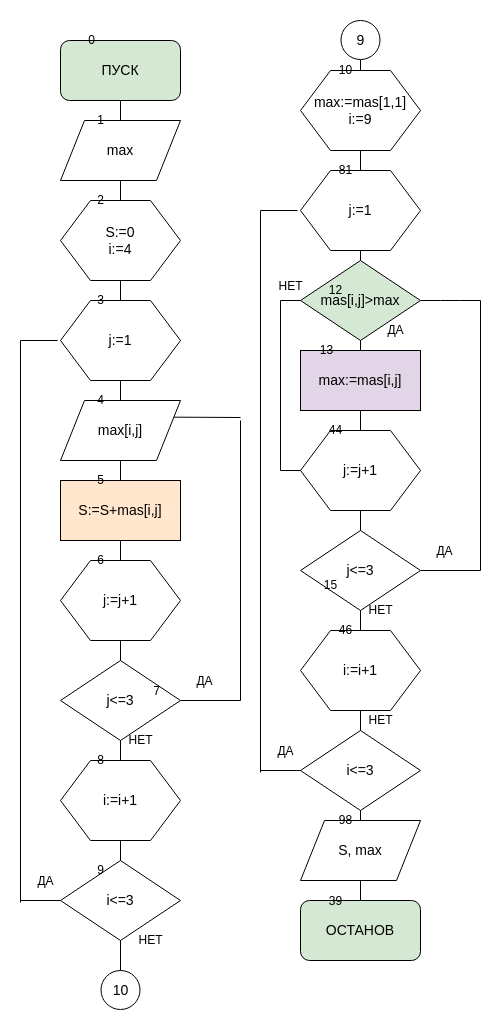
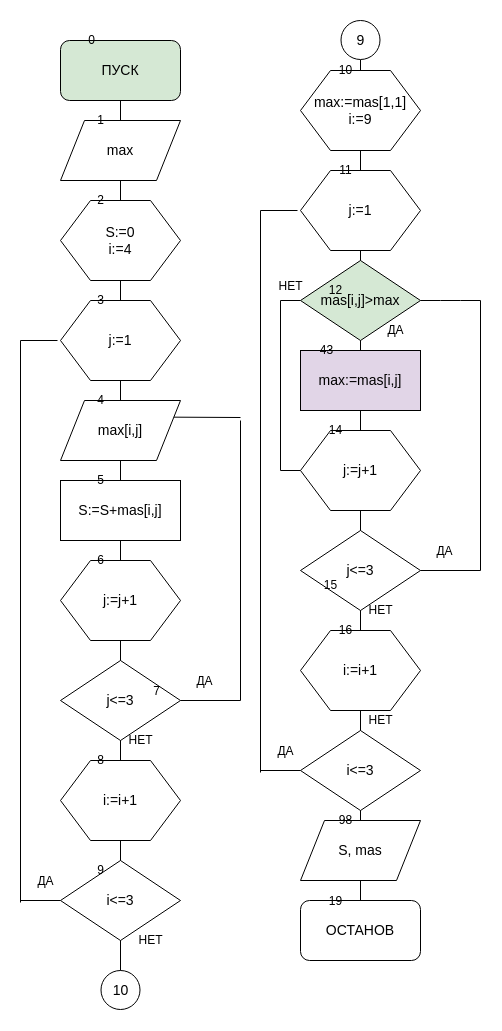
(346, 171) -> (346, 171)
(327, 351) -> (327, 351)
(336, 431) -> (336, 431)
(121, 511) -> (121, 511)
(346, 631) -> (346, 631)
(361, 851) -> (361, 851)
(336, 902) -> (336, 902)
(361, 931) -> (361, 931)
